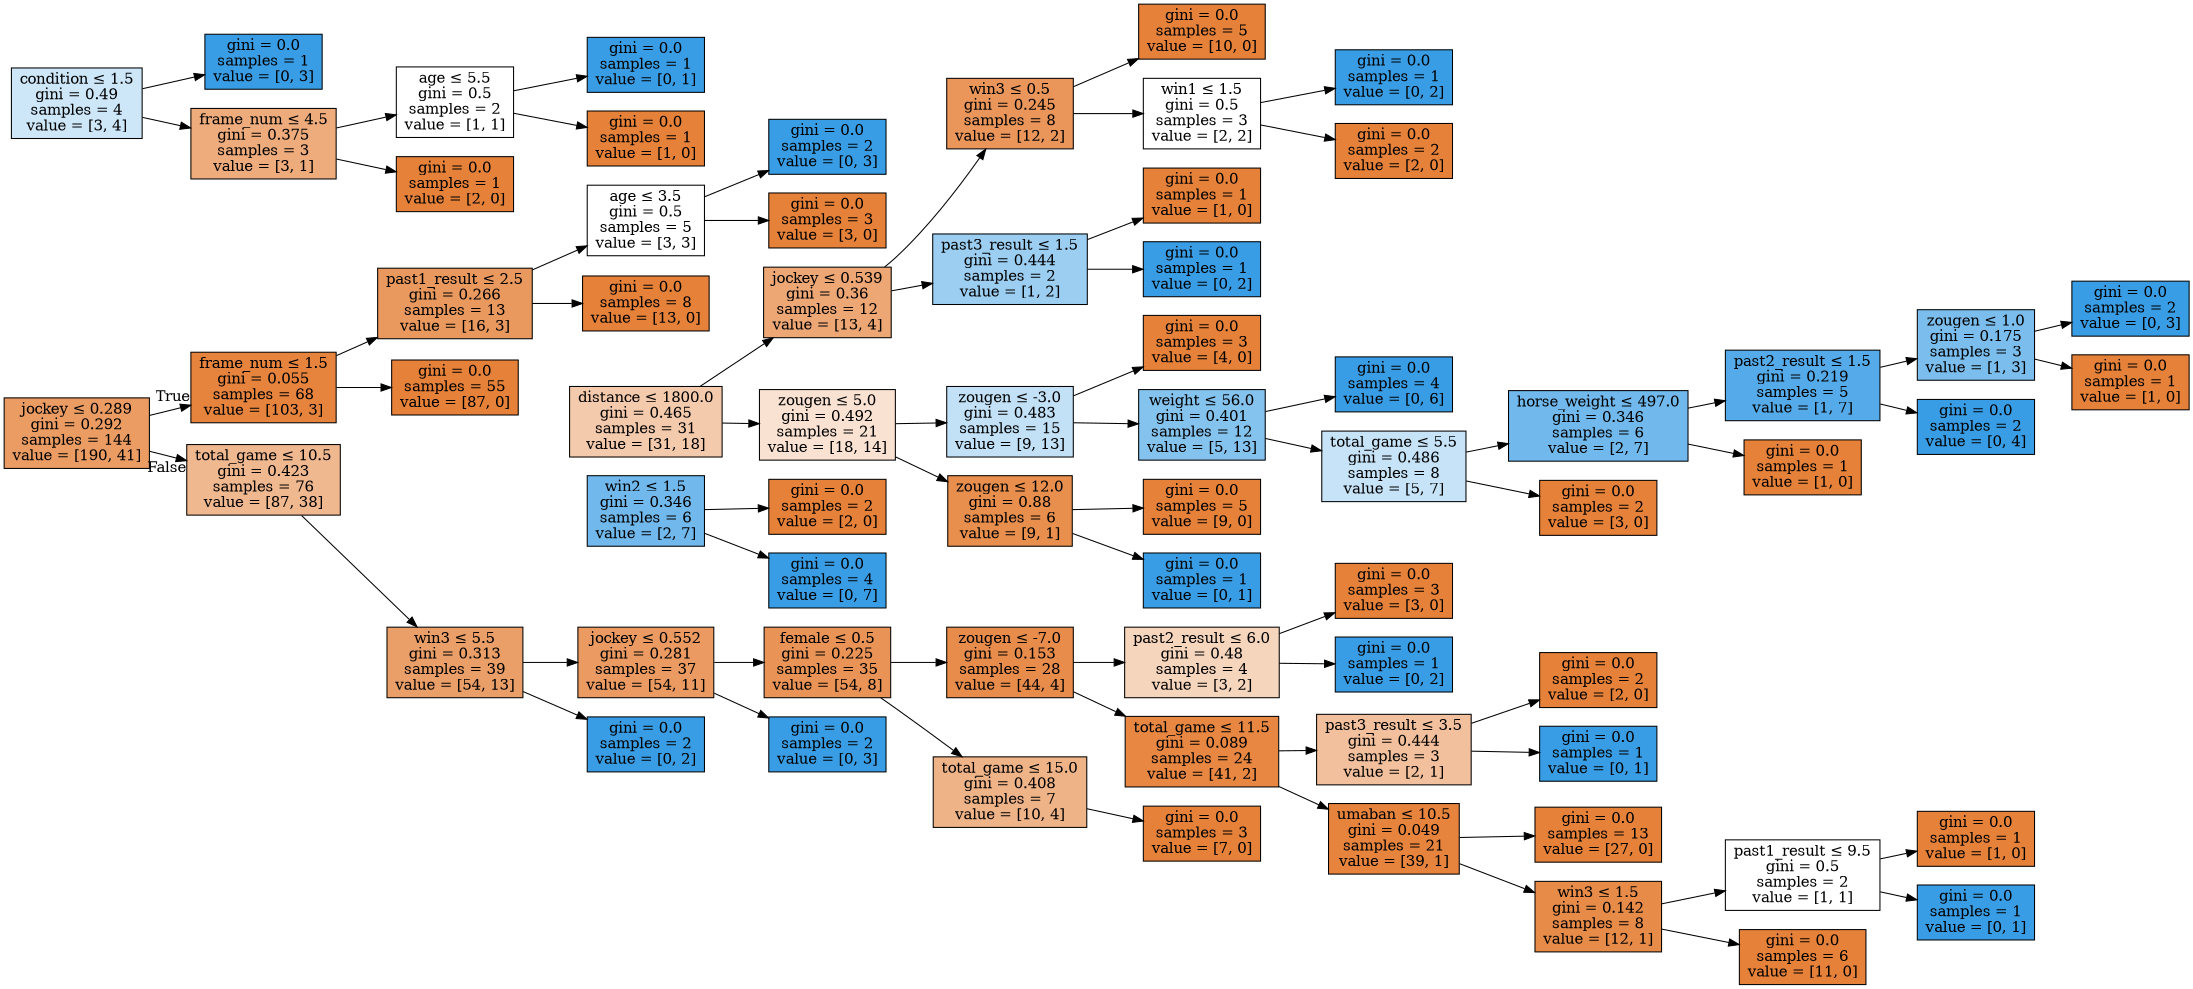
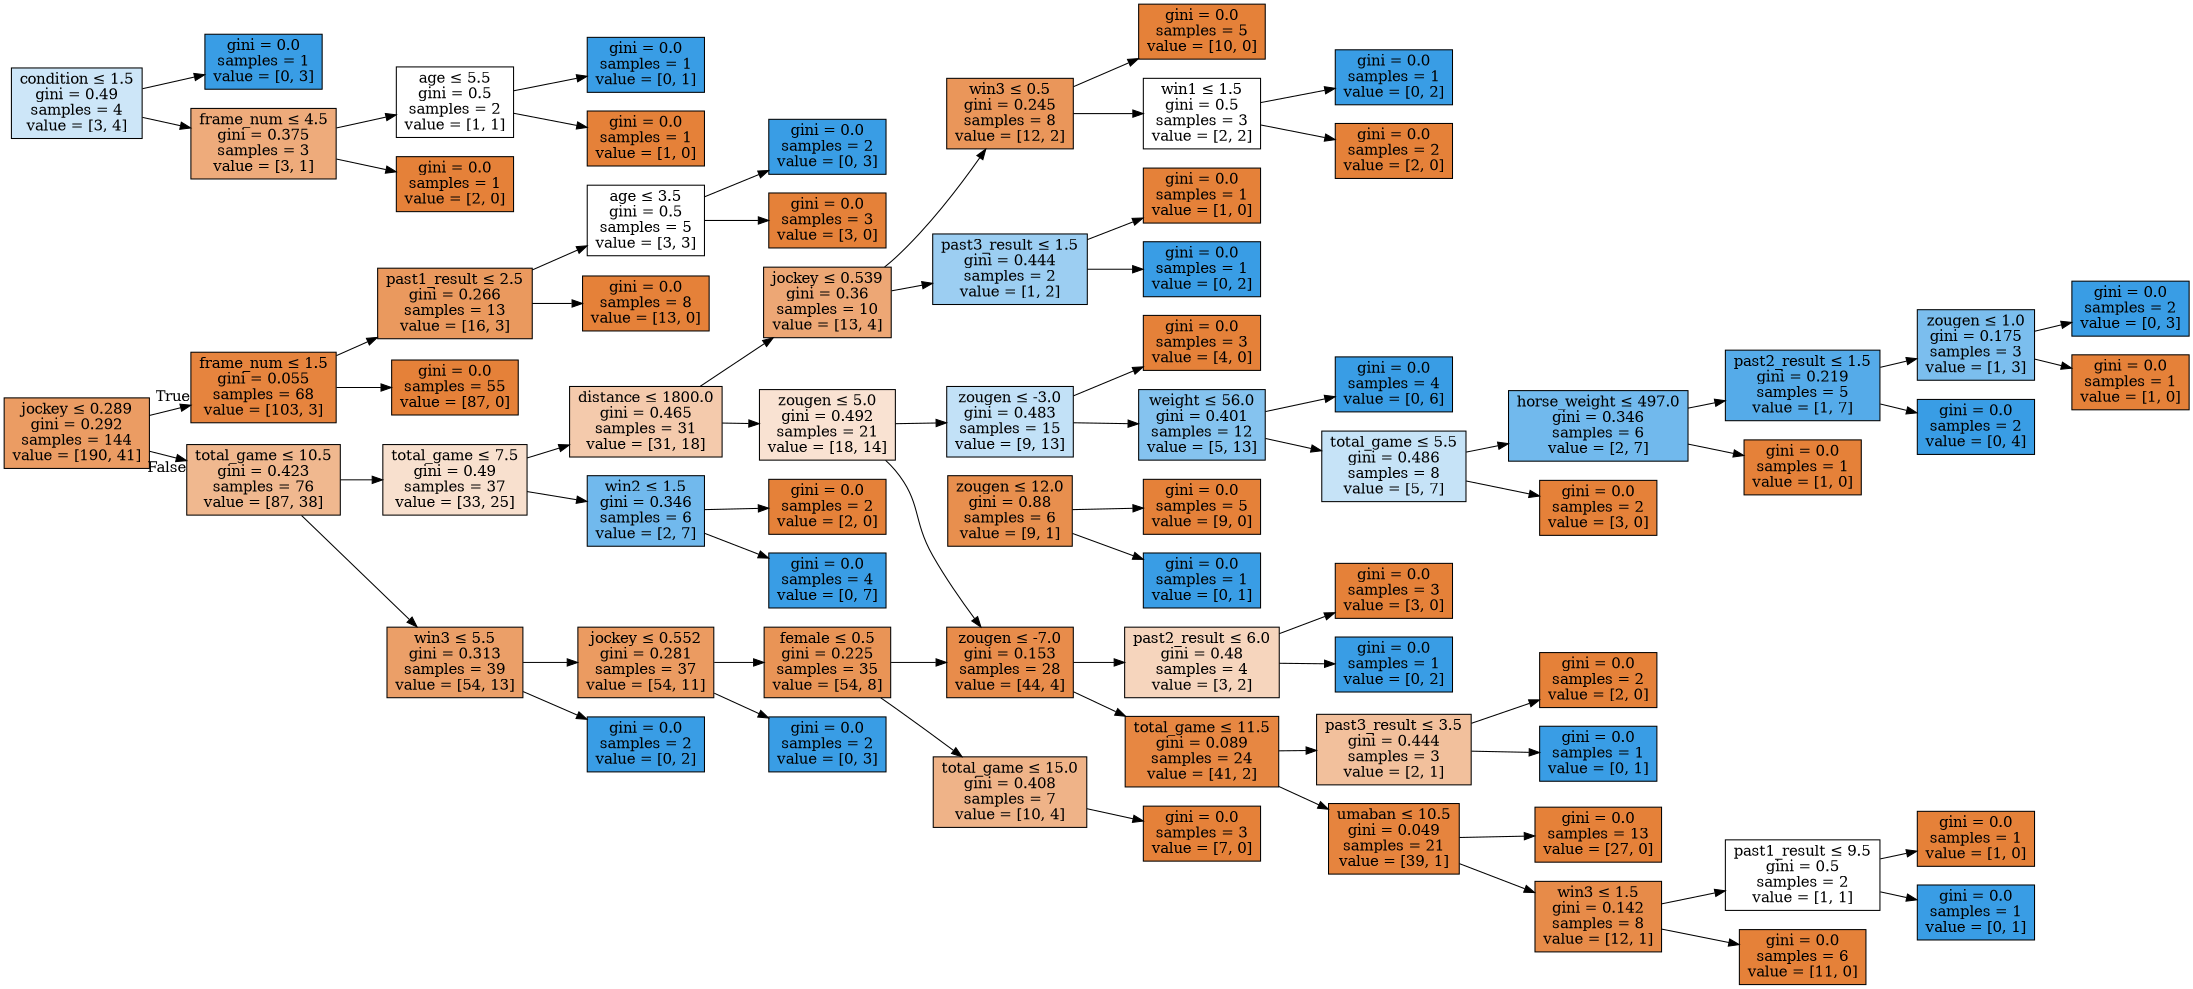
(827, 310) -> (827, 310)
(917, 467) -> (926, 541)
none -> (455, 480)
